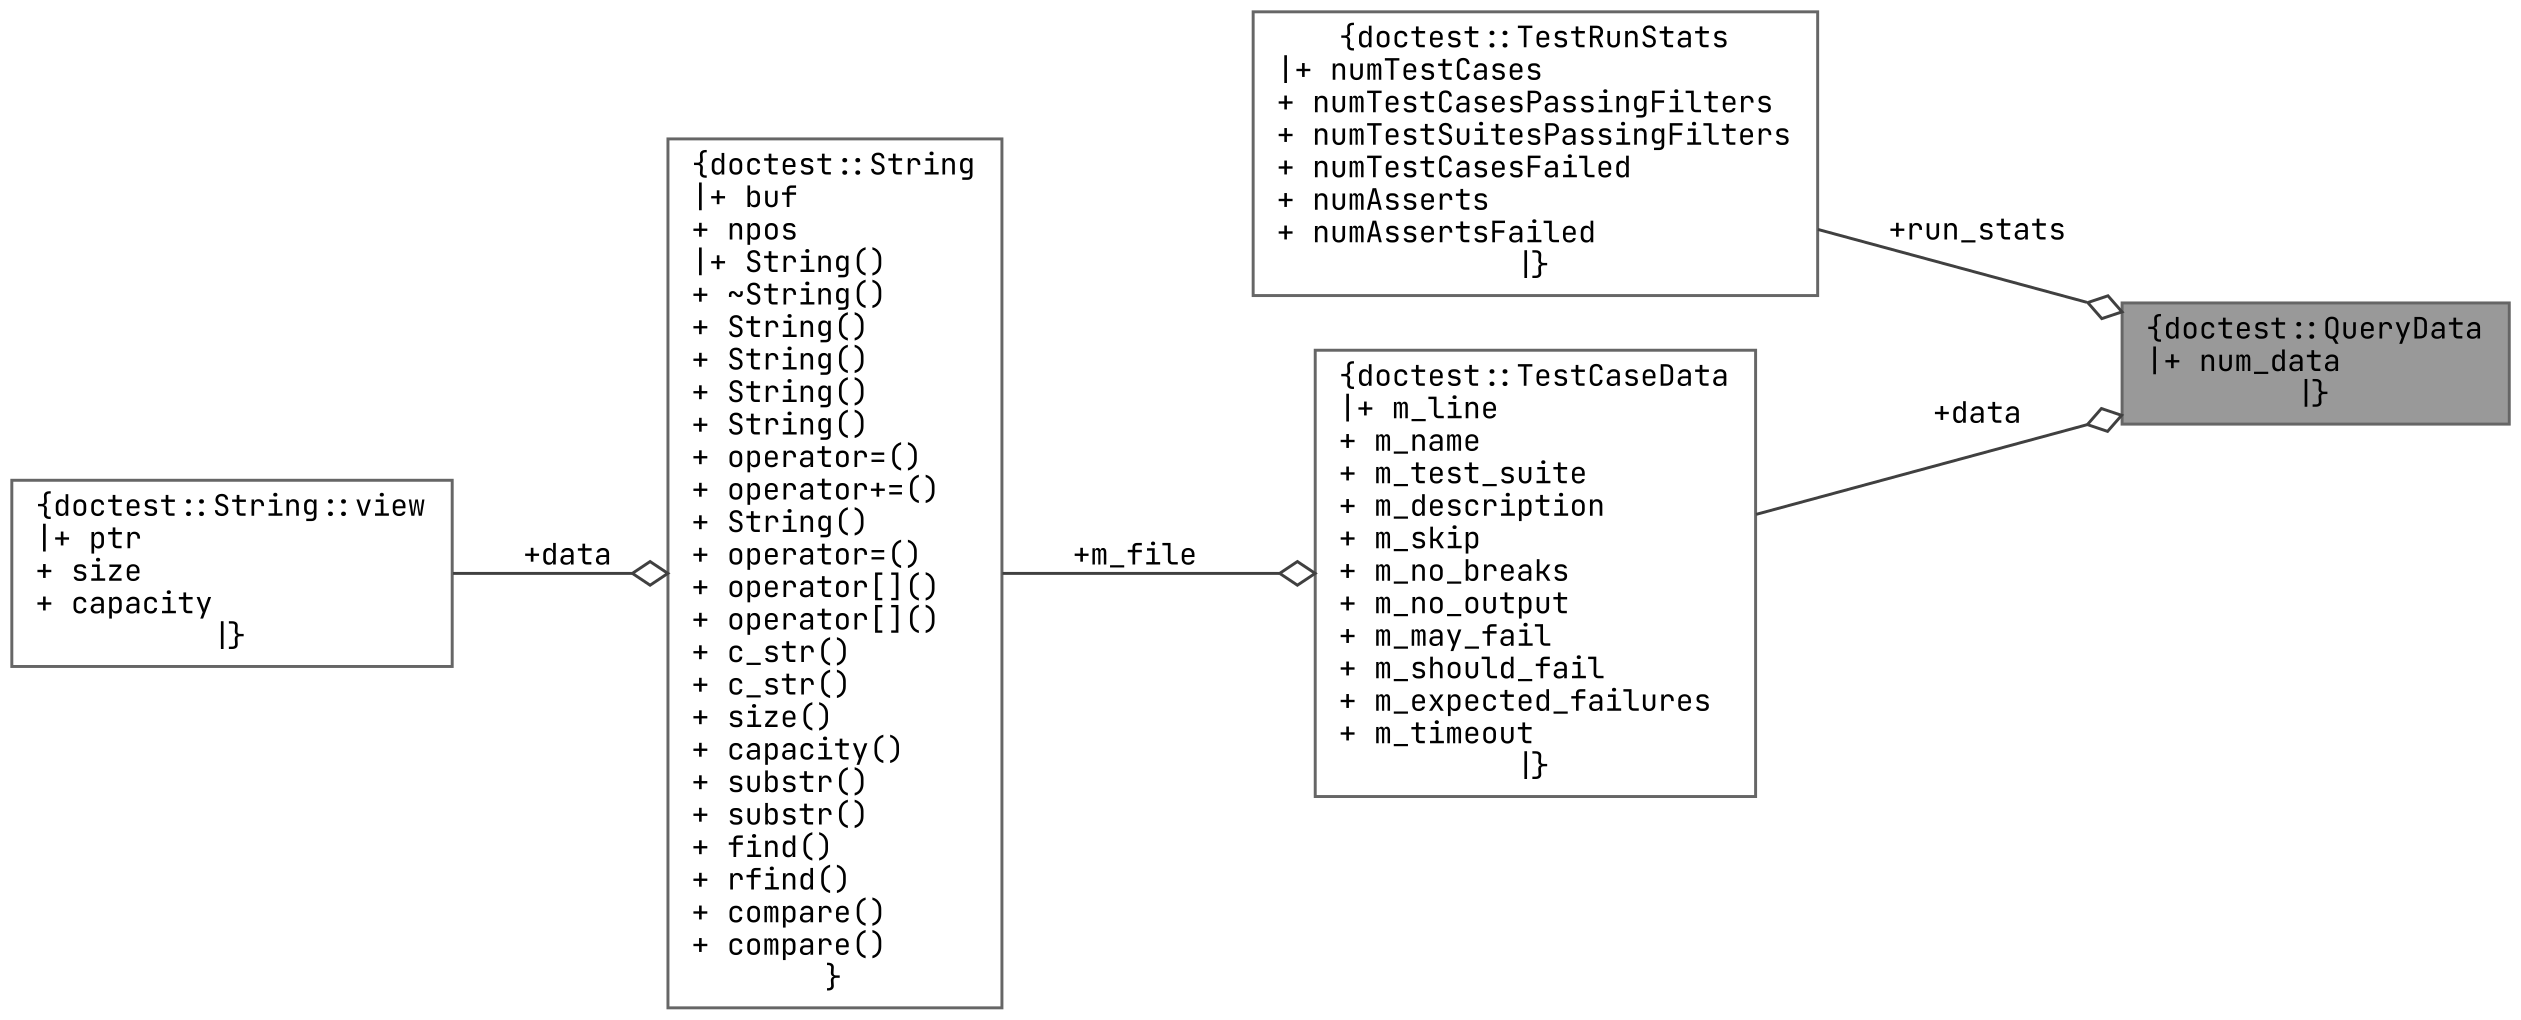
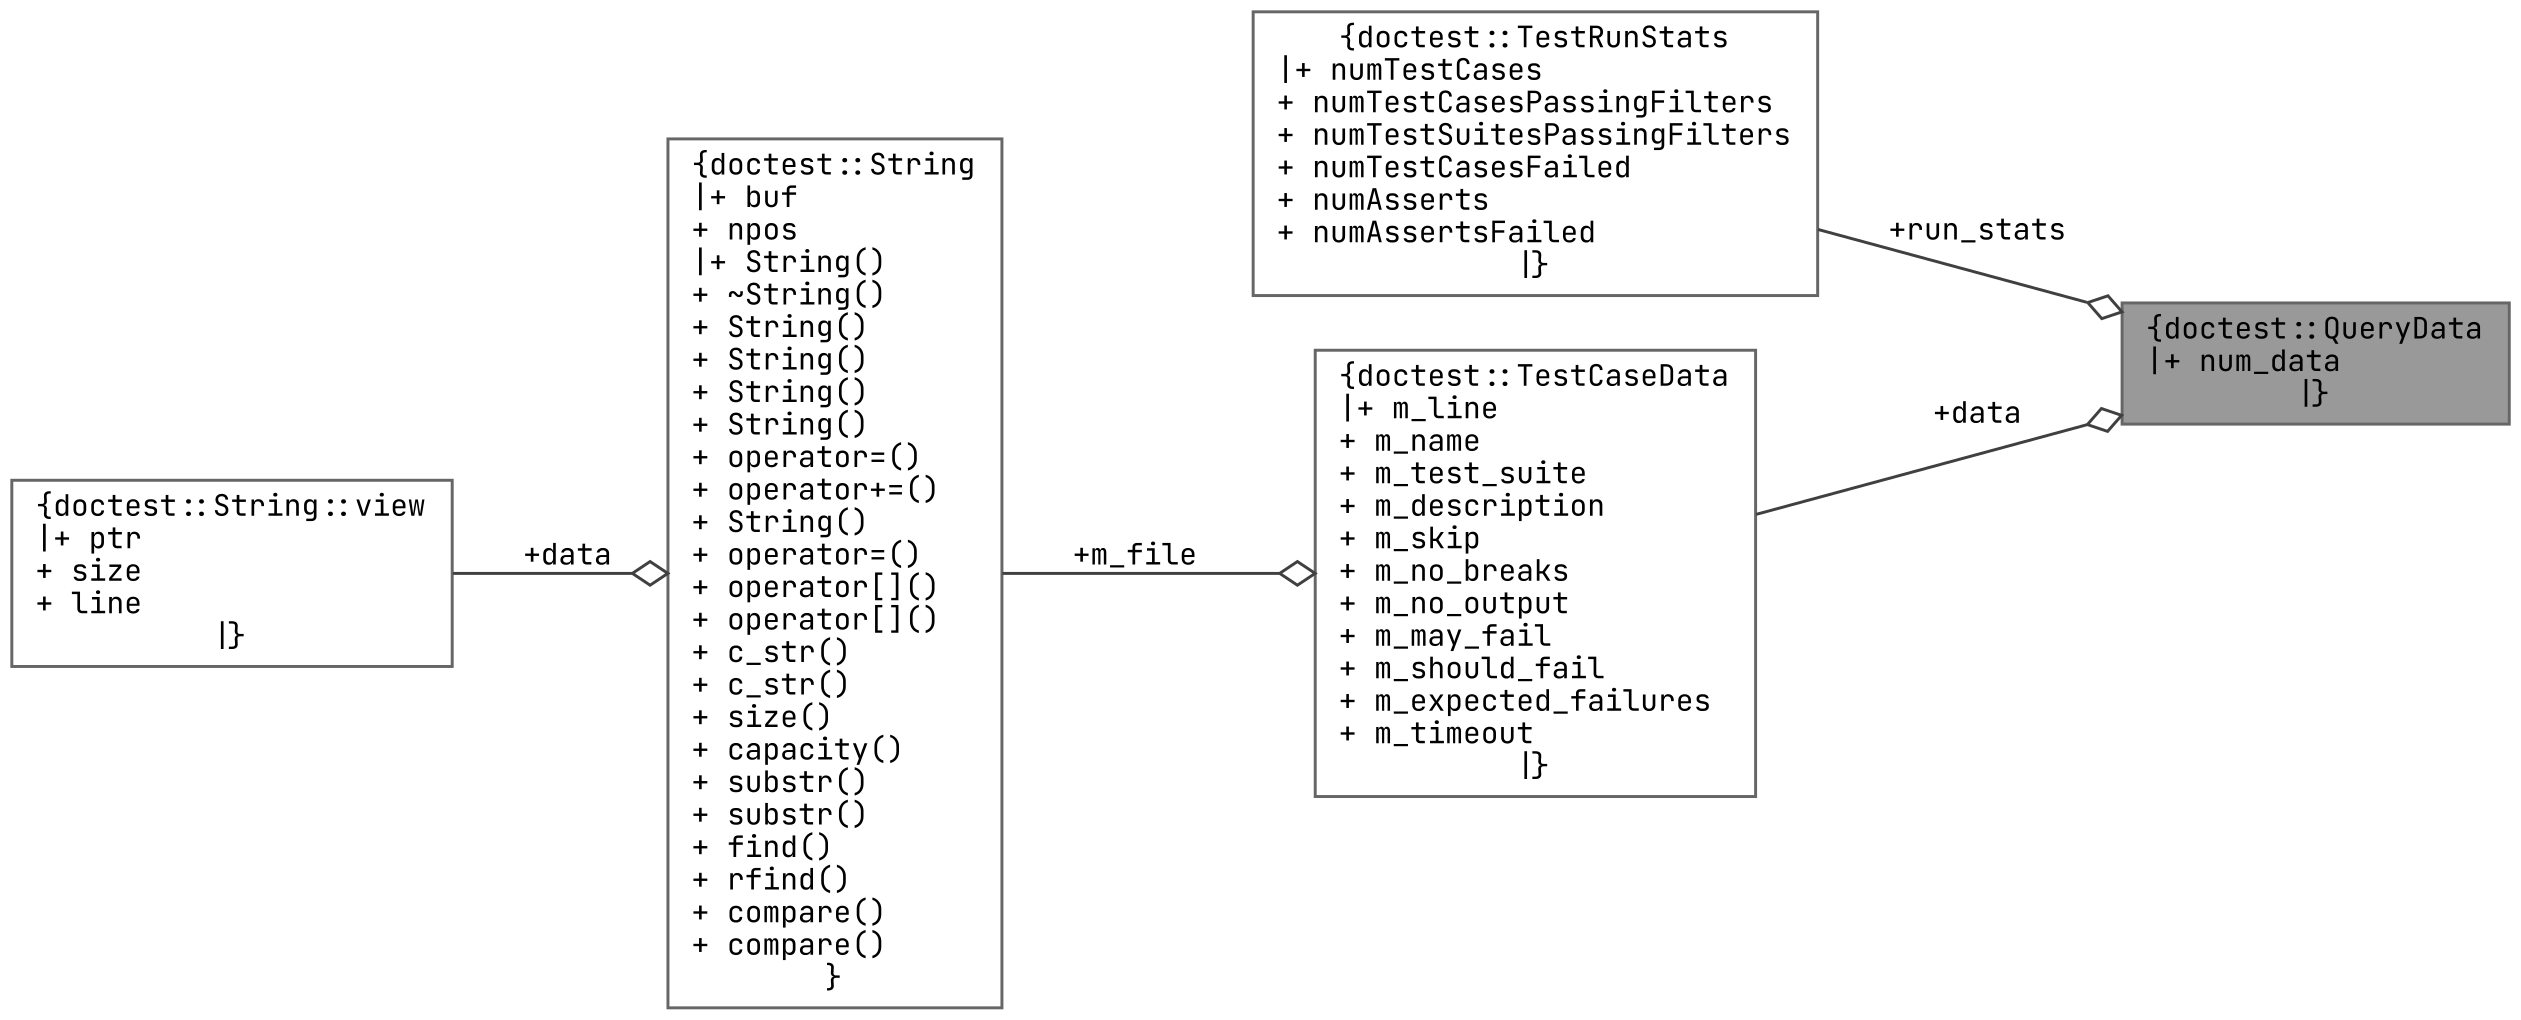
(232, 573) -> (232, 573)
